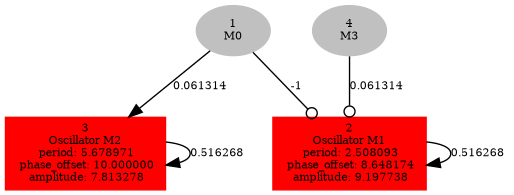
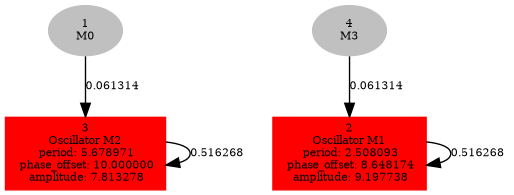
(280, 81) -> none
(350, 81) -> (350, 80)
